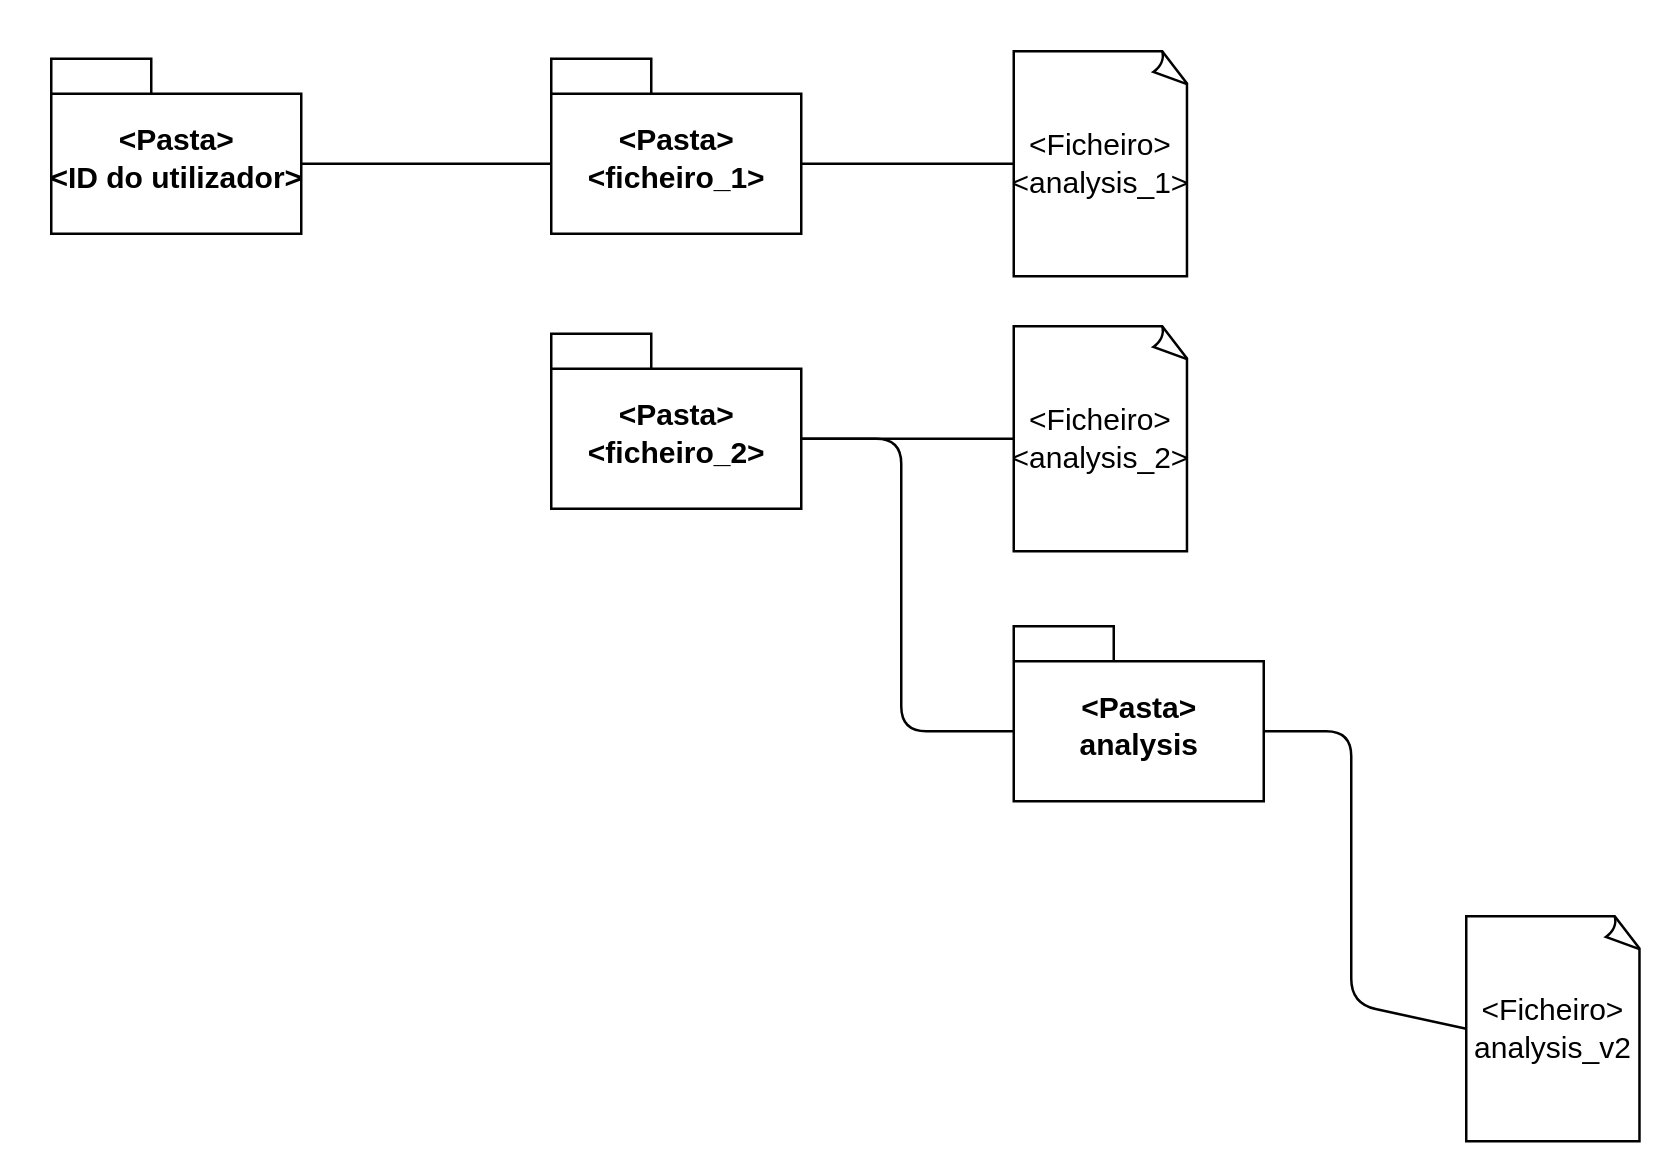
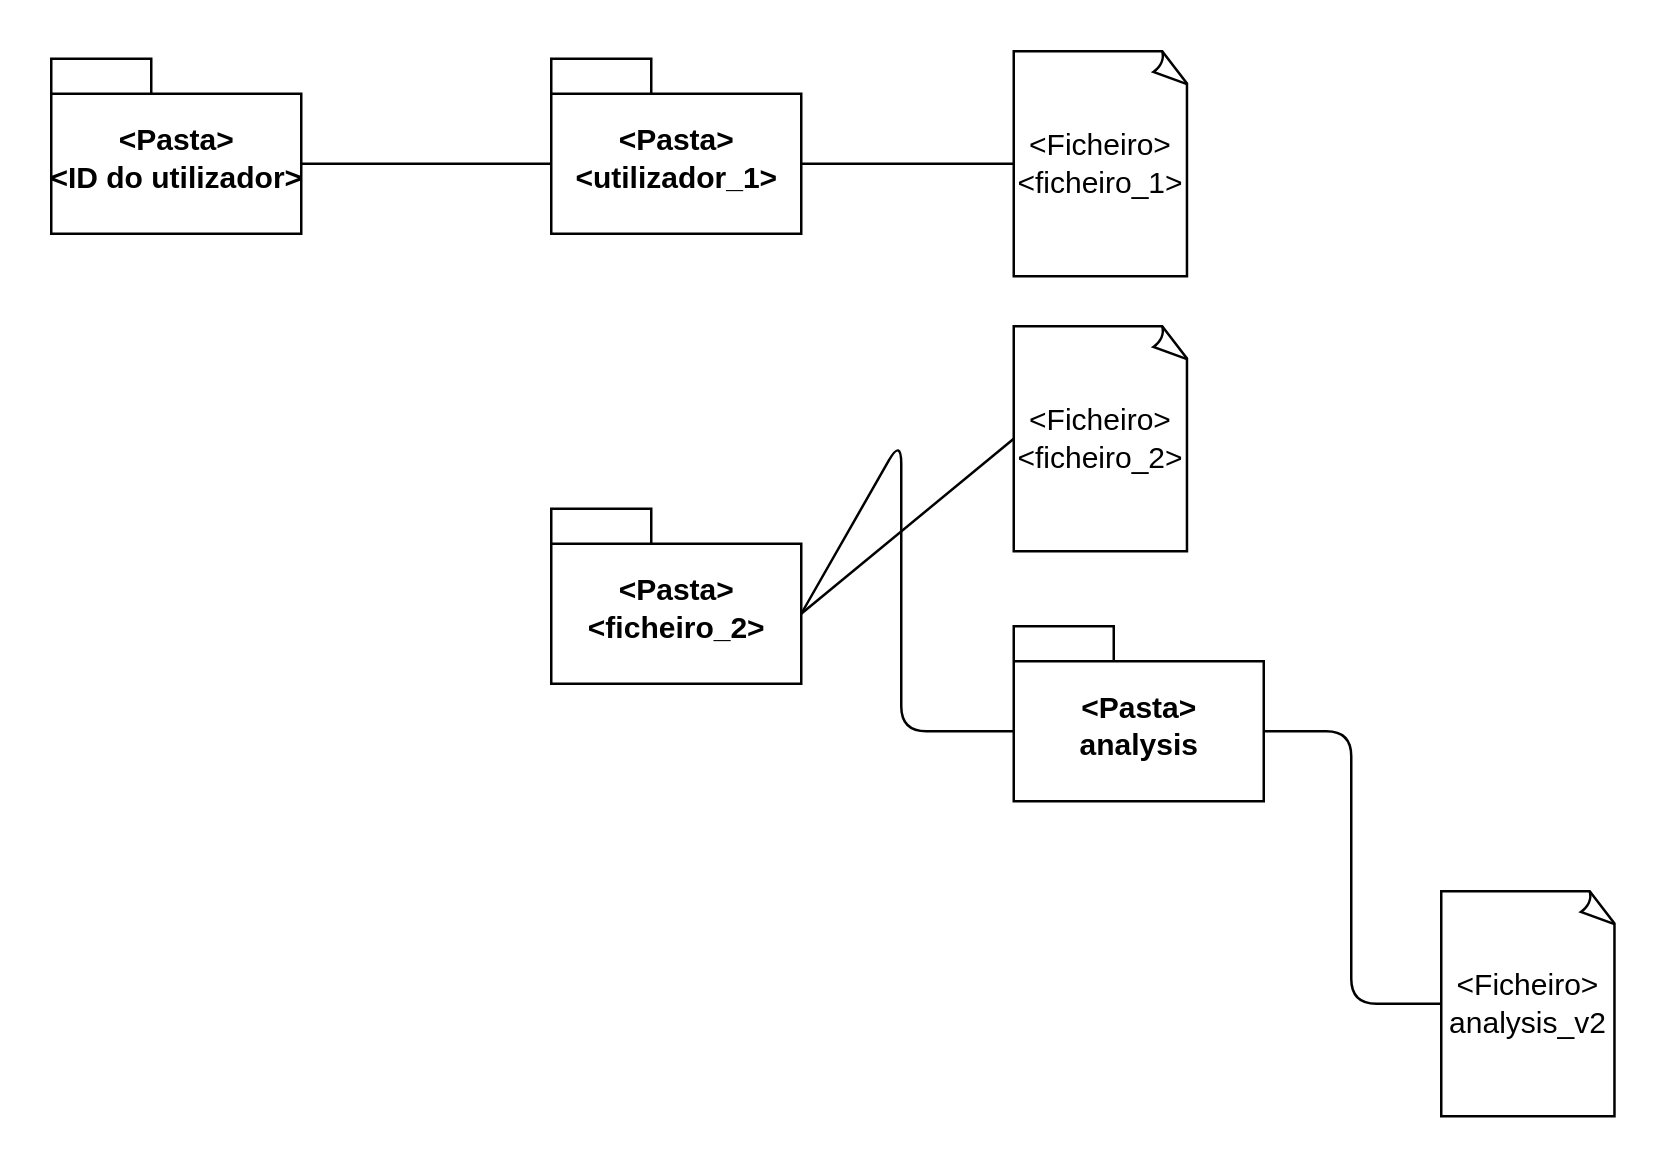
(678, 159) -> (678, 159)
(1101, 164) -> (1101, 164)
(676, 421) -> (676, 596)
(1101, 439) -> (1101, 439)
(1554, 1029) -> (1529, 1004)
